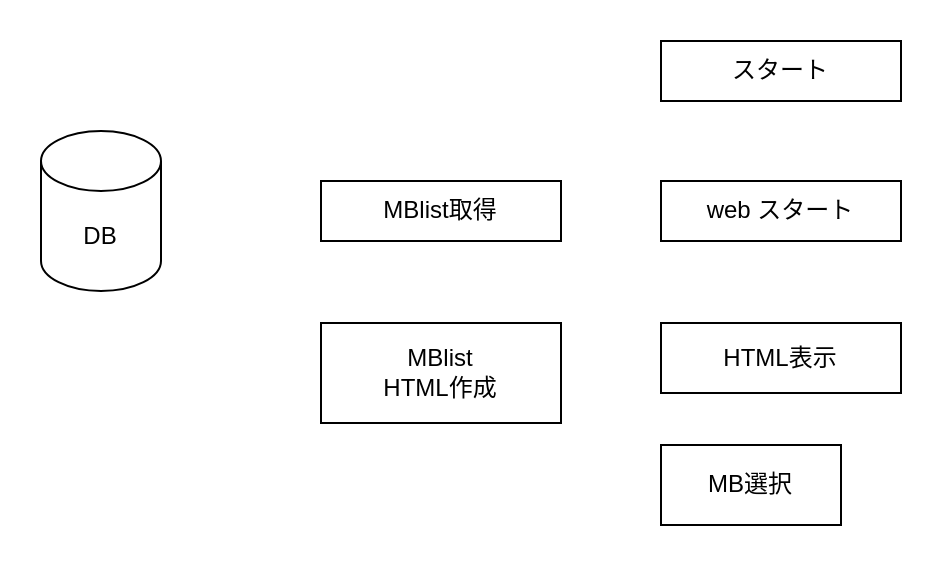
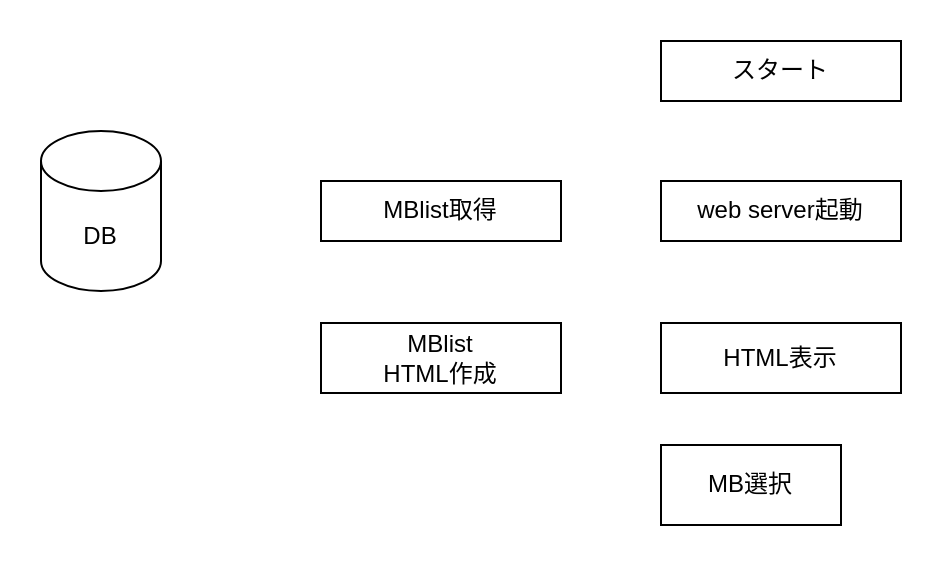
(781, 211) -> (781, 211)
(441, 373) -> (441, 358)
